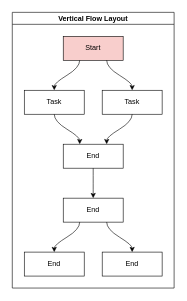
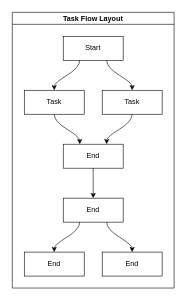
(93, 19) -> (93, 19)
(93, 48) -> (93, 48)
